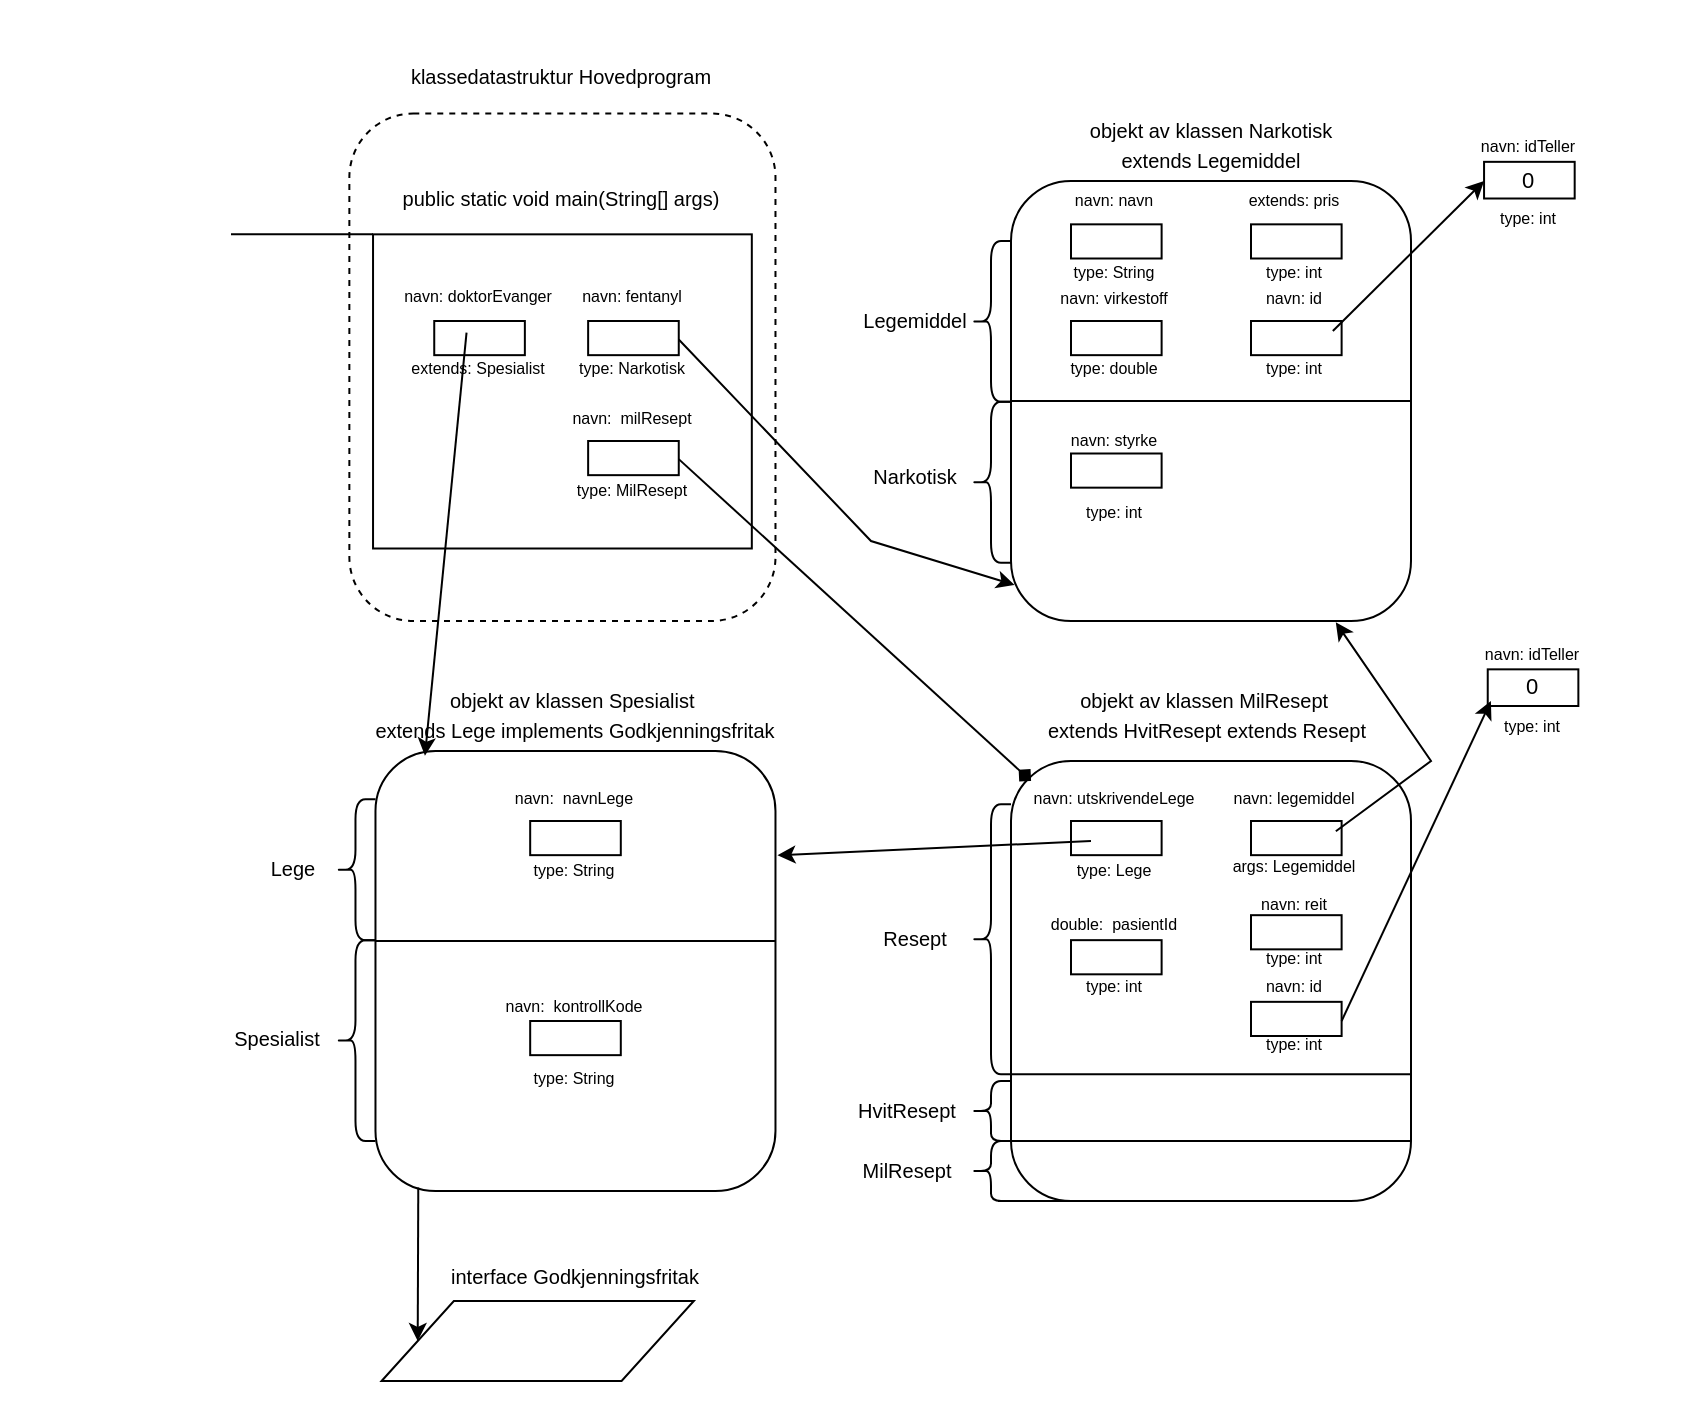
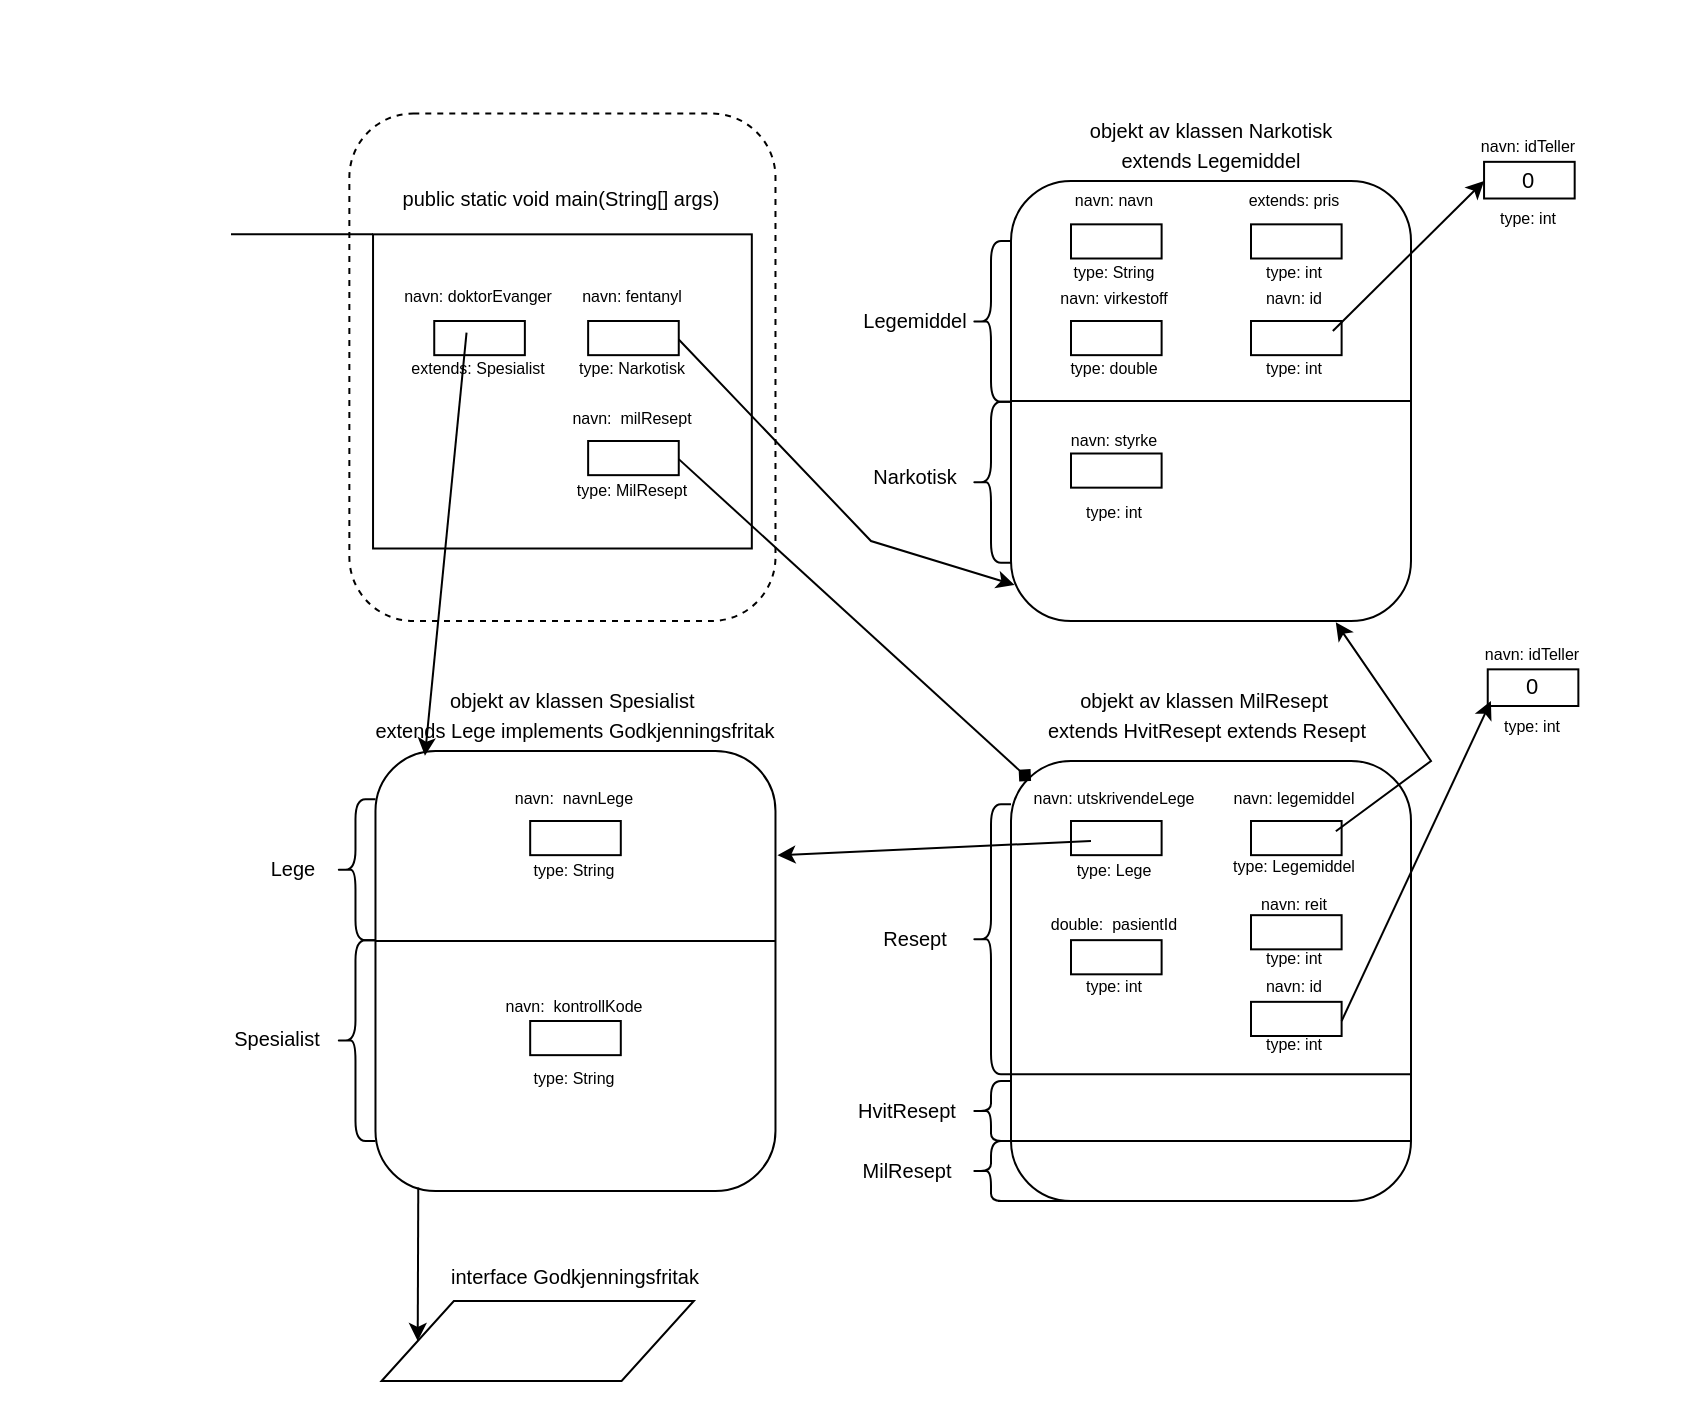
(562, 77) -> none
(1295, 865) -> (1295, 865)
